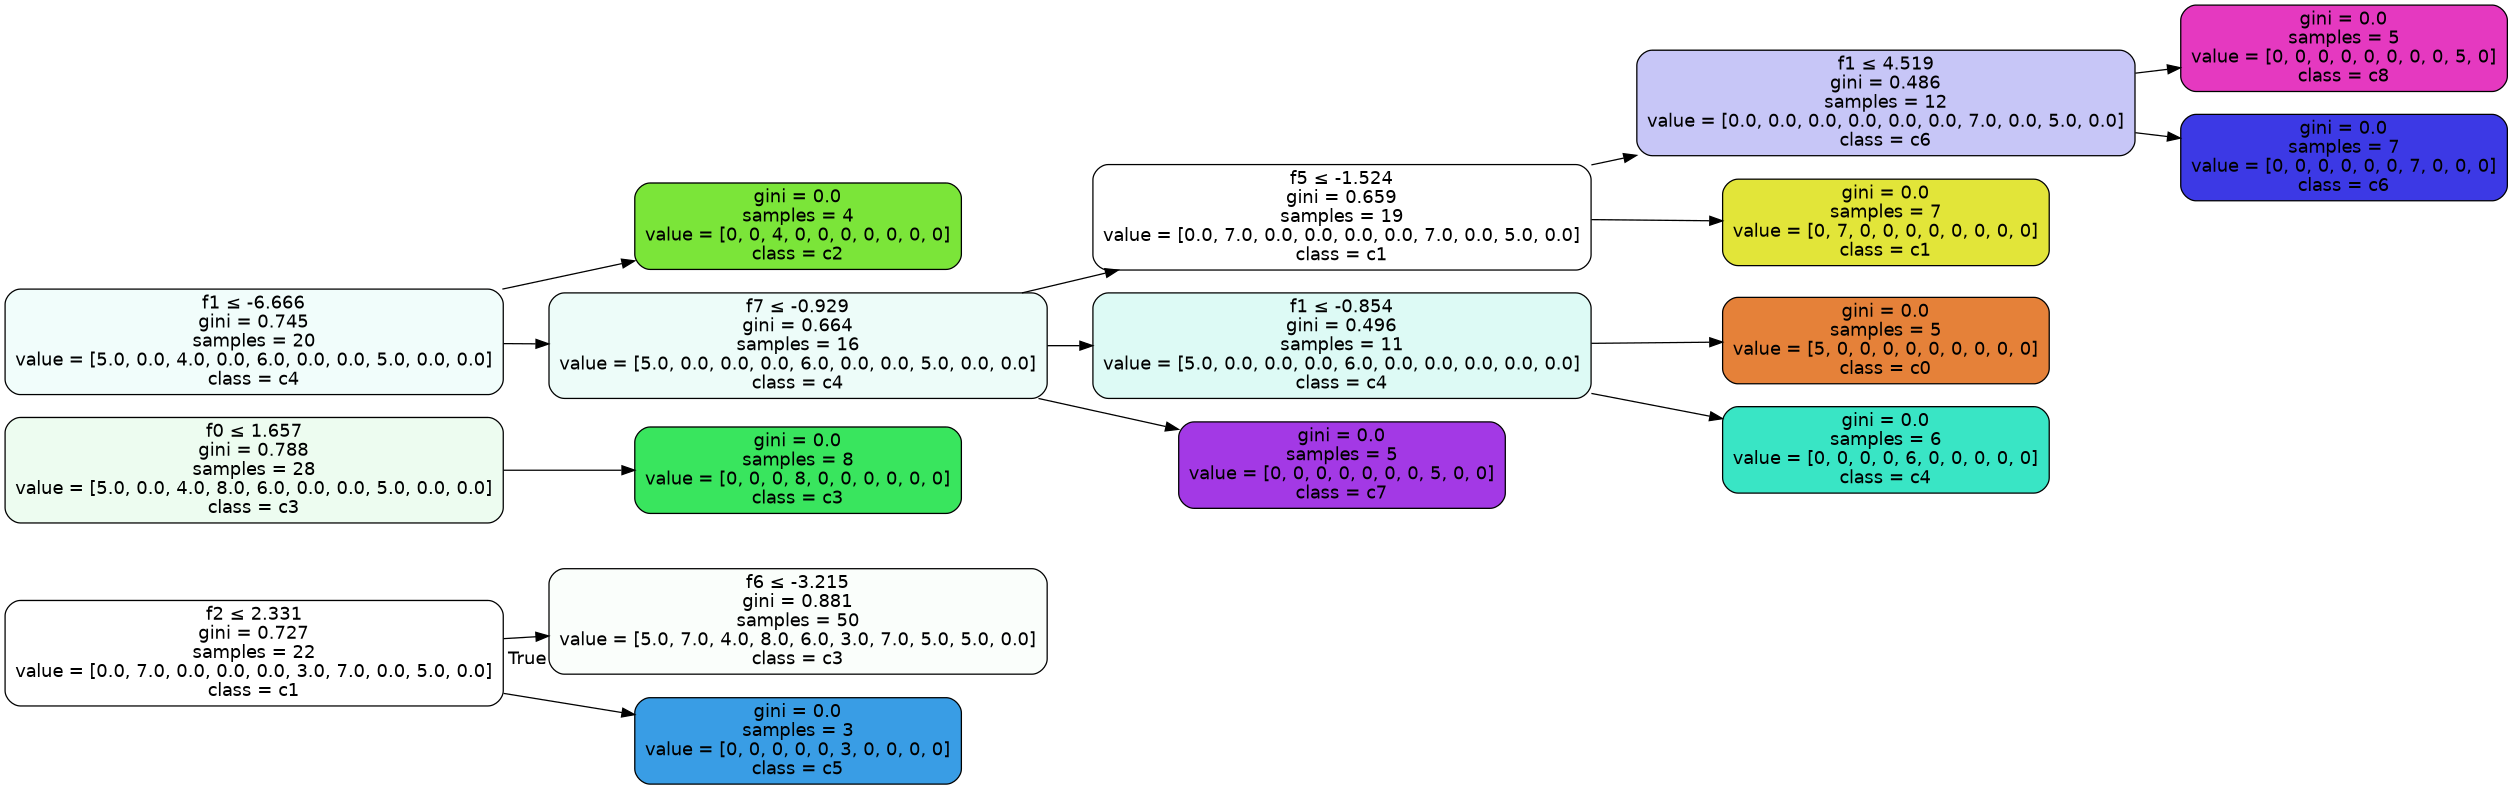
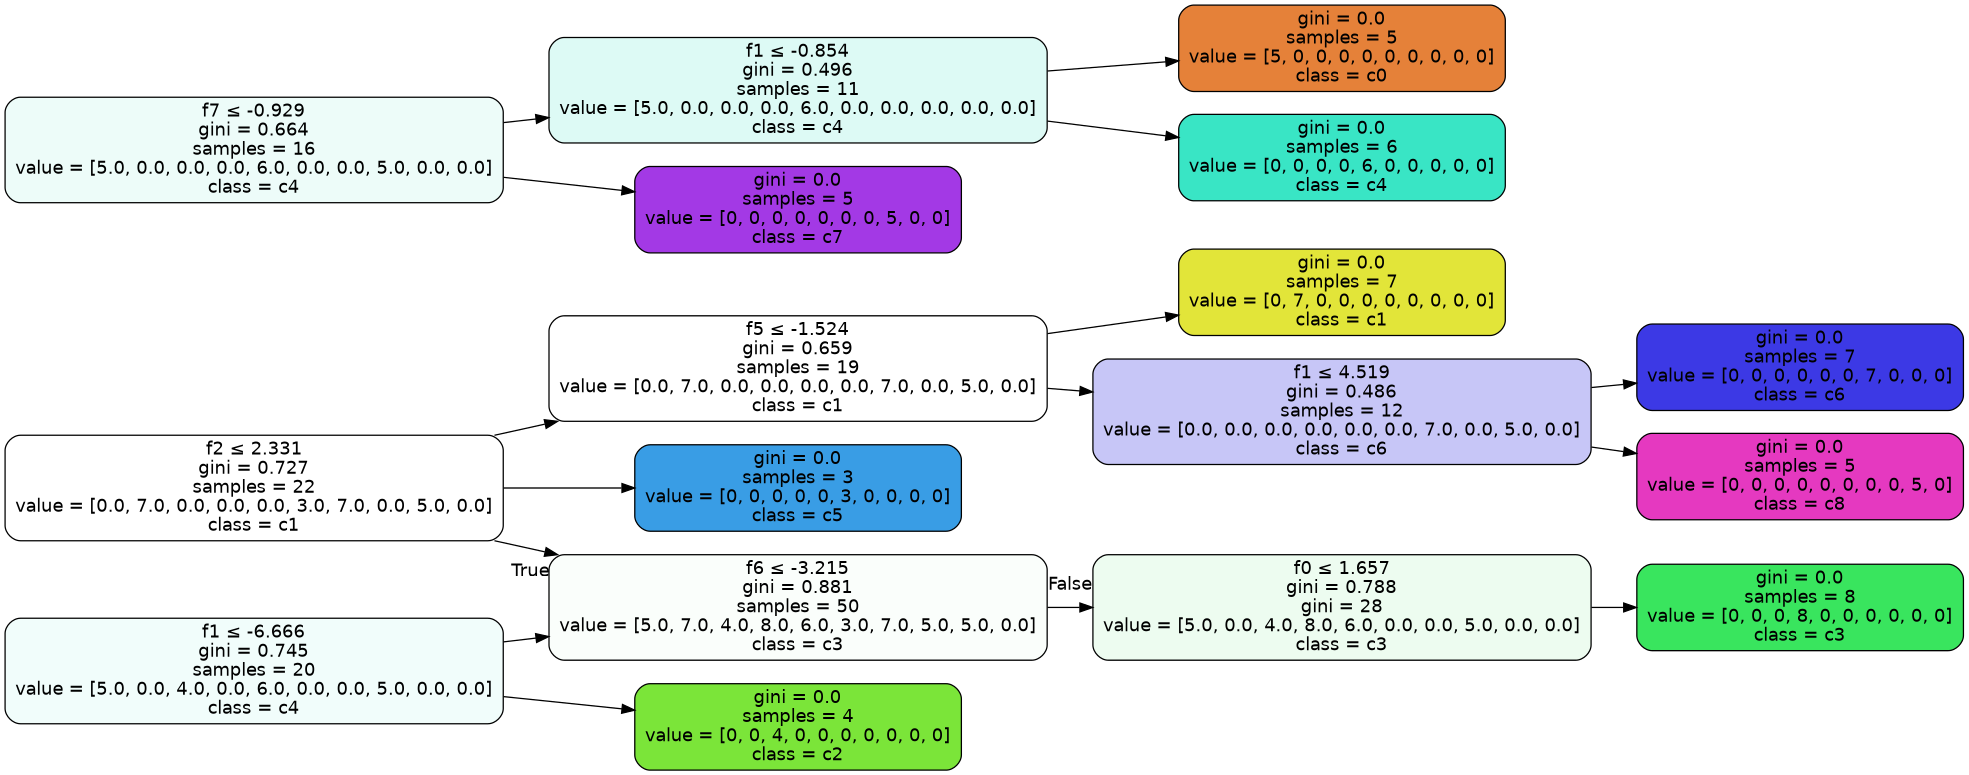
(1064, 283) -> (520, 430)
(520, 344) -> (520, 640)
(254, 470) -> (1342, 607)
none -> (1064, 607)
